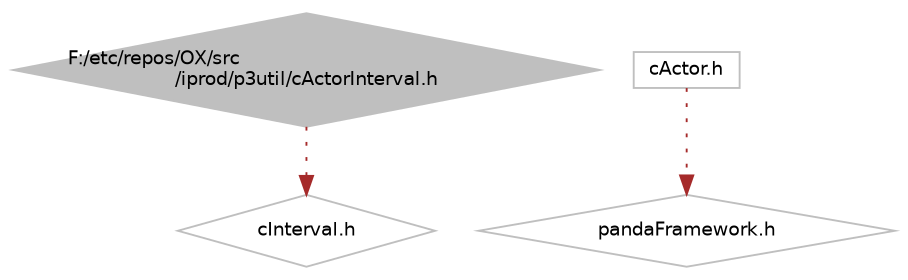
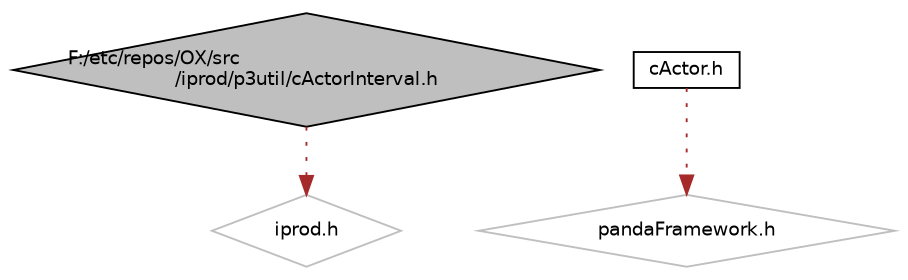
(306, 70) -> (306, 70)
(687, 70) -> (687, 70)
(306, 231) -> (306, 231)
